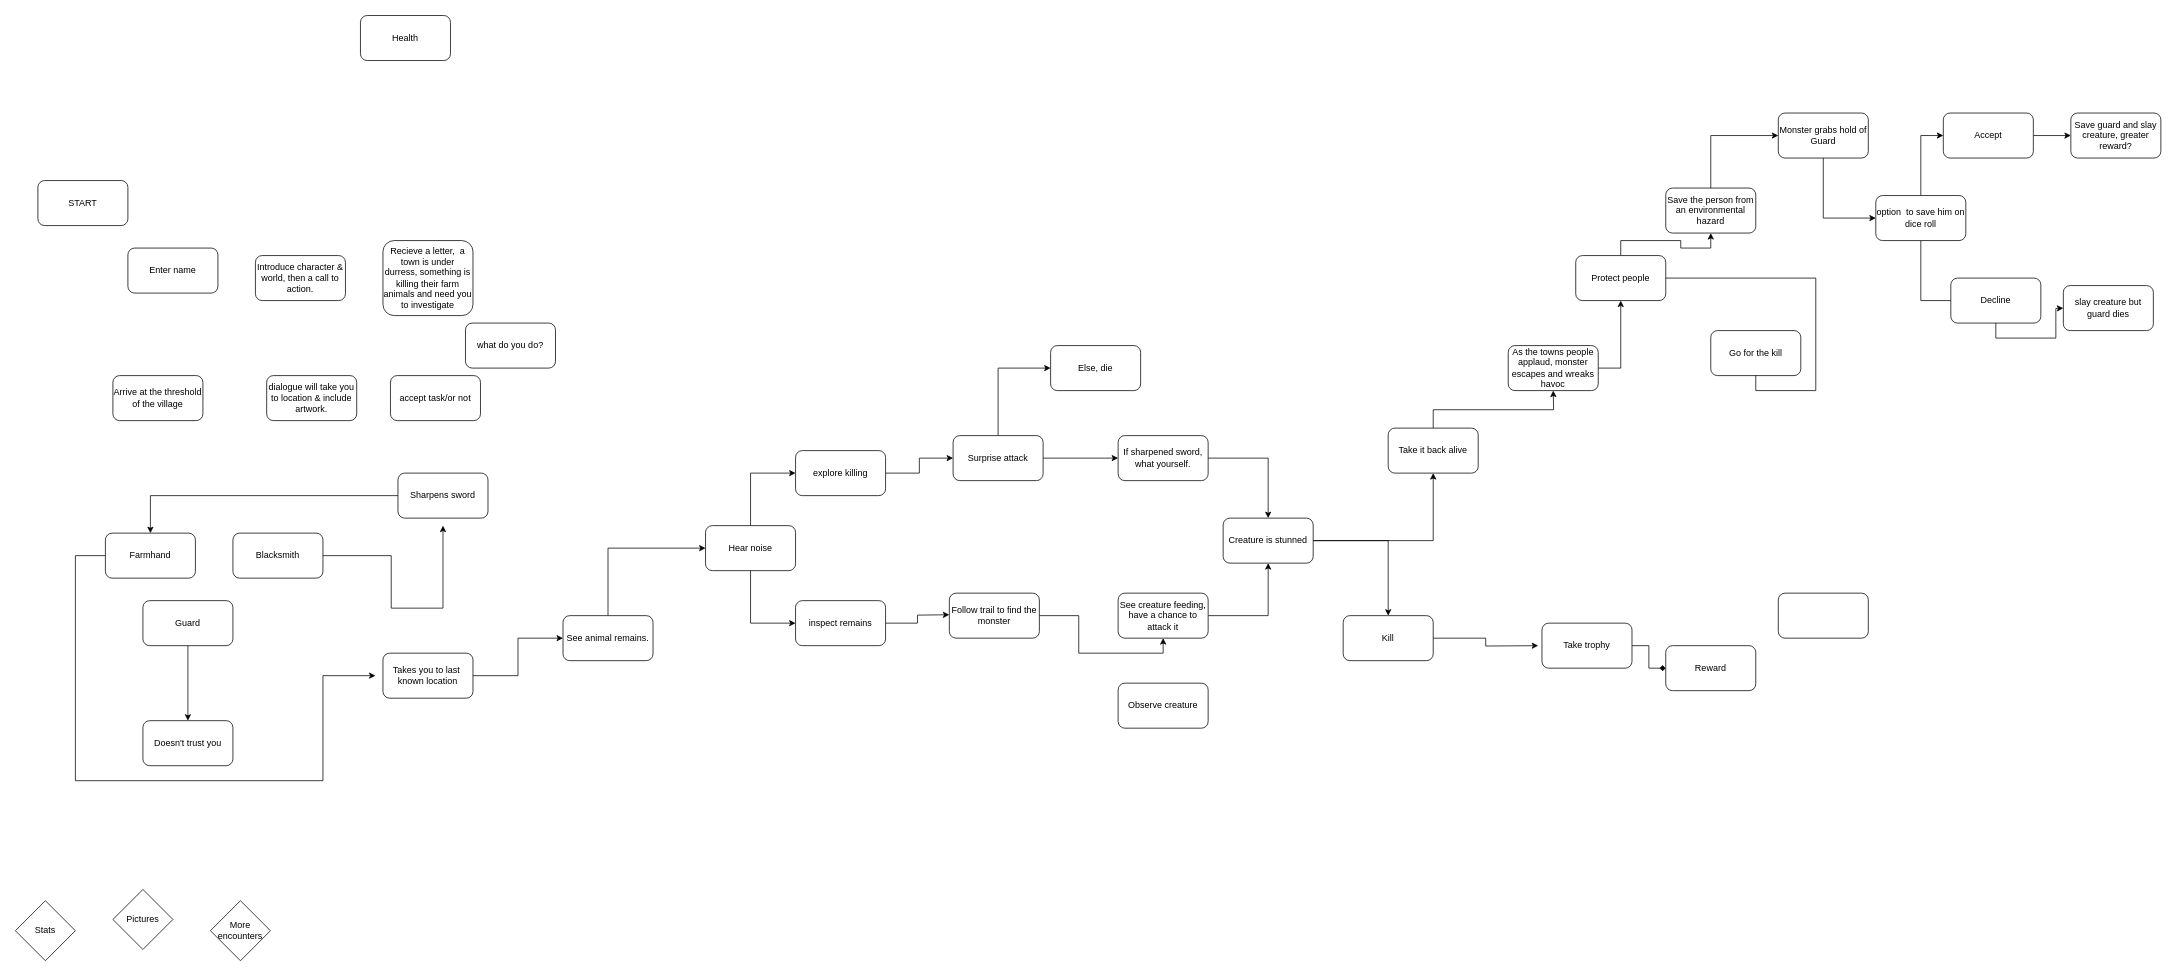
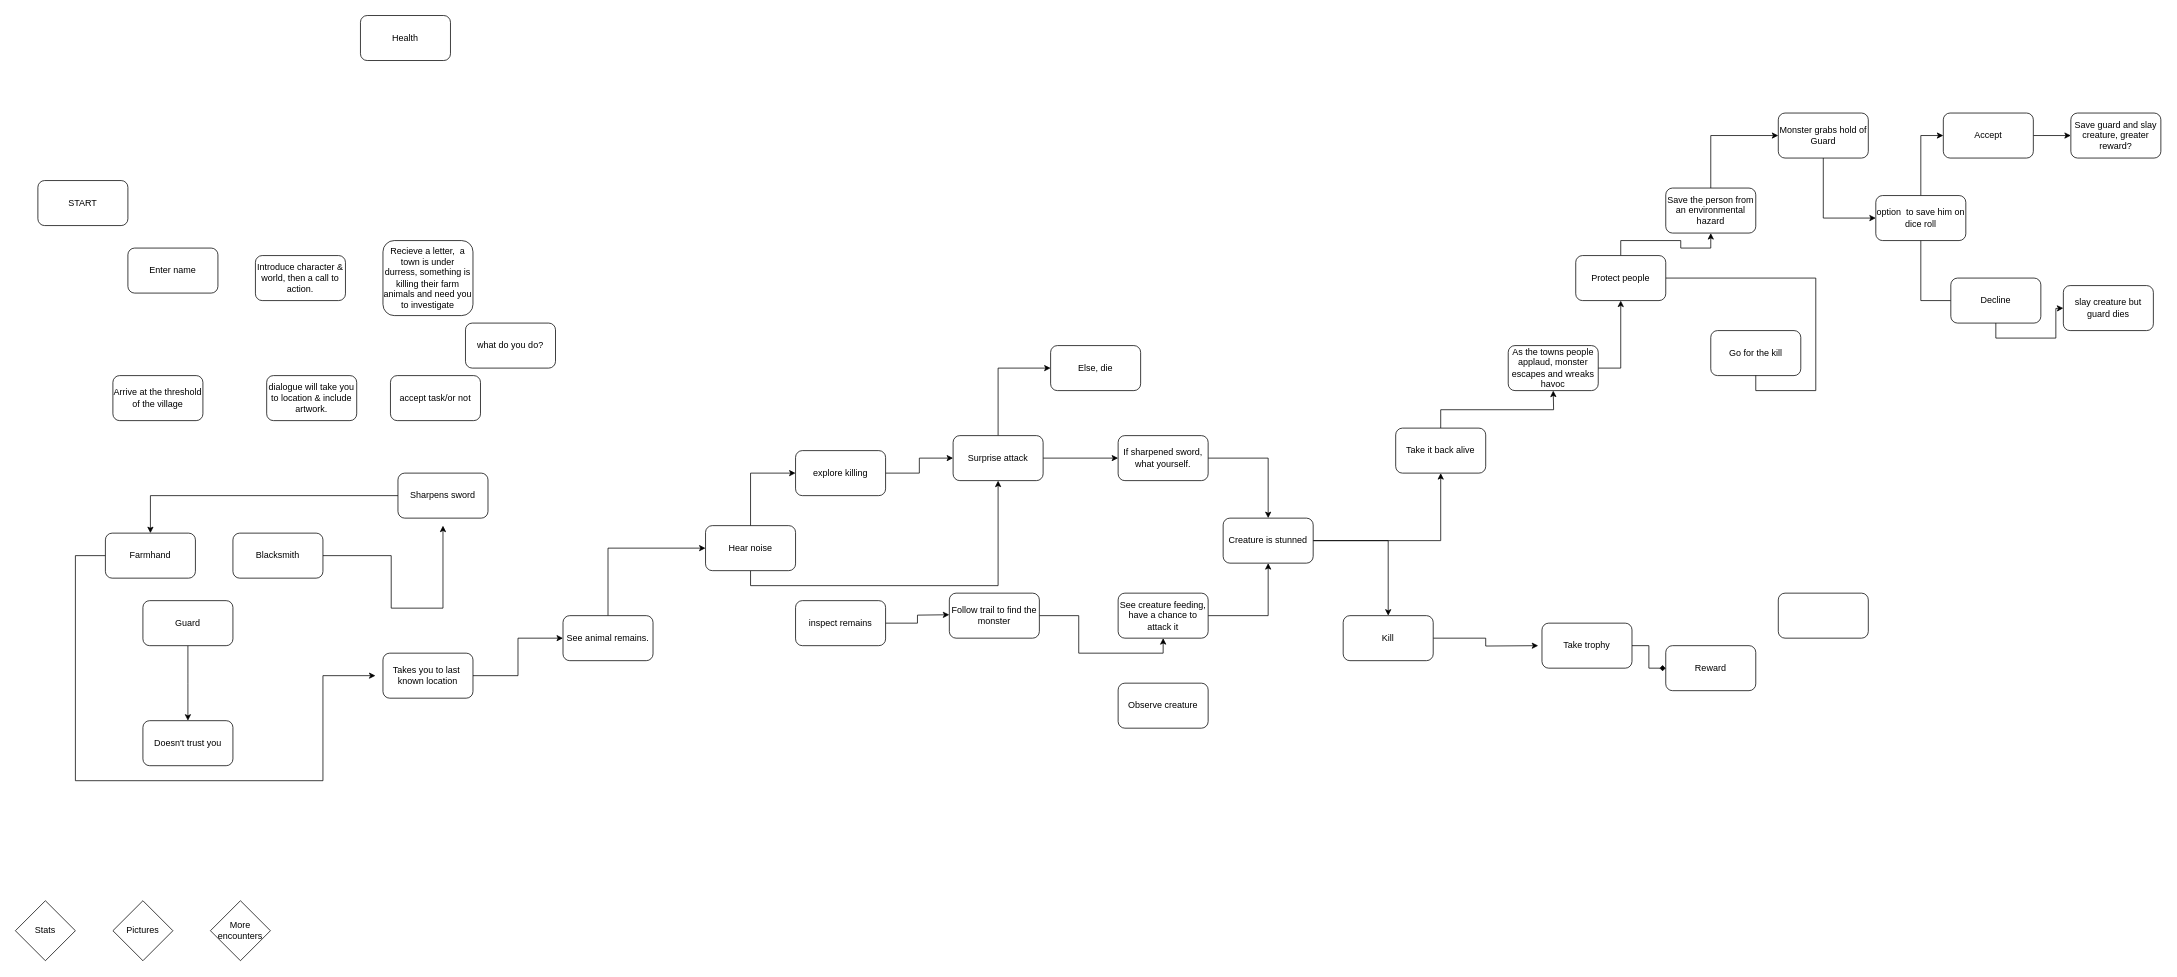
(1433, 450) -> (1440, 450)
(750, 604) -> (874, 585)
(143, 919) -> (143, 930)
